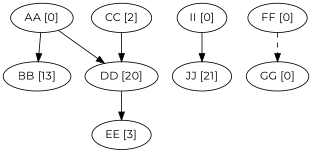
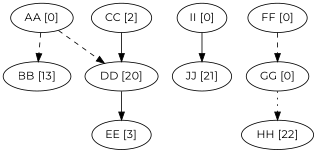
(40, 43) -> (40, 43)
(78, 45) -> (78, 45)
none -> (278, 135)
